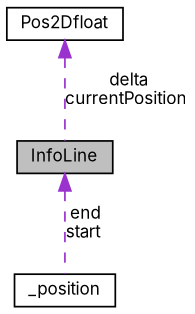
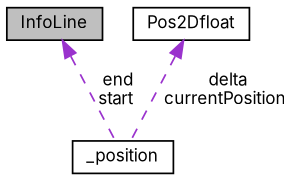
(65, 99) -> (153, 98)
